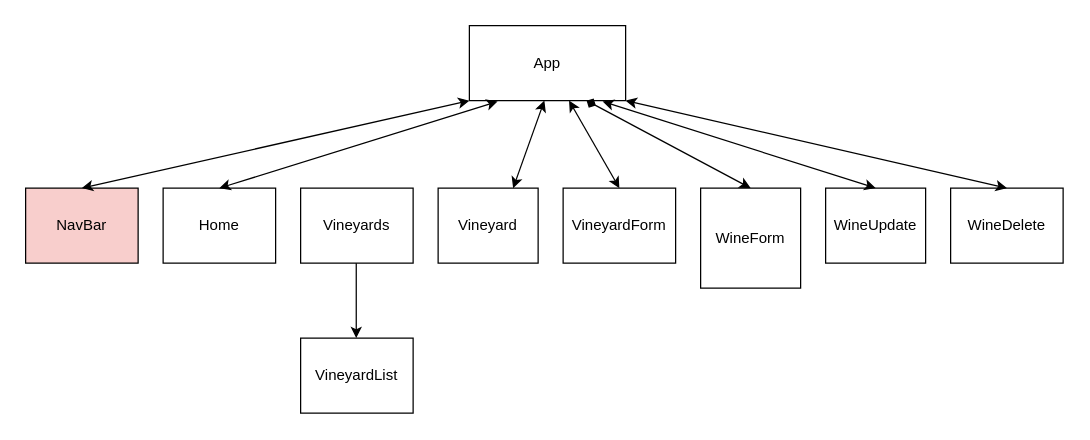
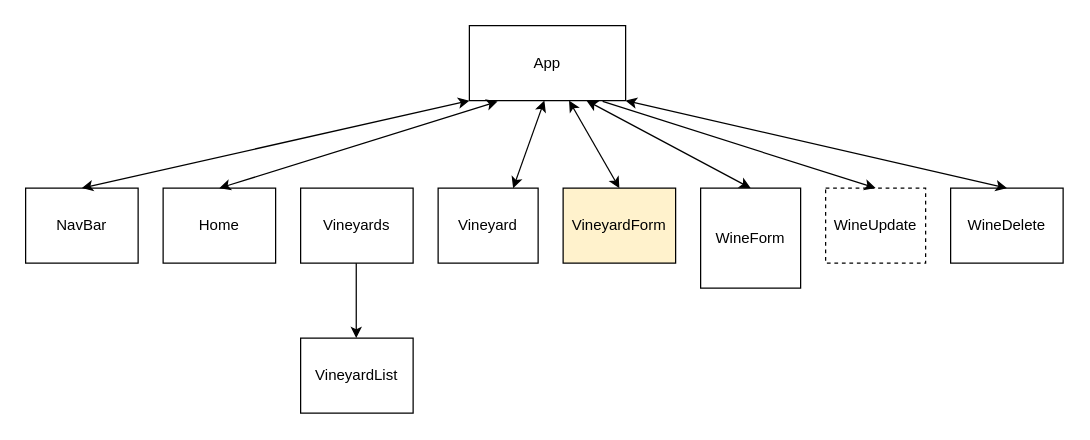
(611, 104) -> (607, 103)
(595, 105) -> (594, 105)
(82, 226) -> (82, 226)
(619, 226) -> (619, 226)
(876, 226) -> (876, 226)
